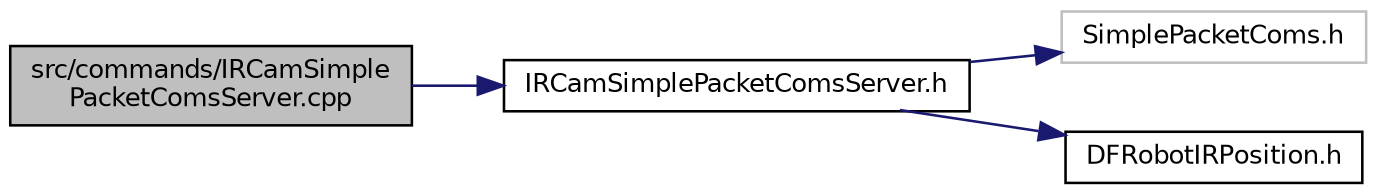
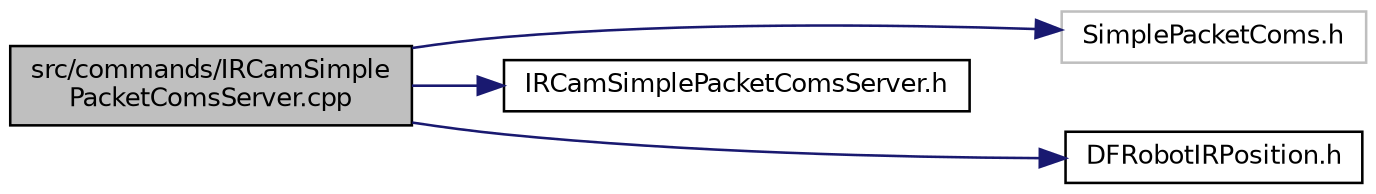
(1003, 59) -> (723, 27)
(969, 121) -> (725, 150)
